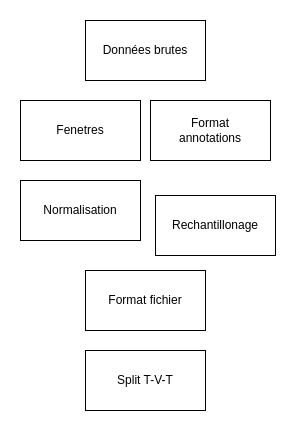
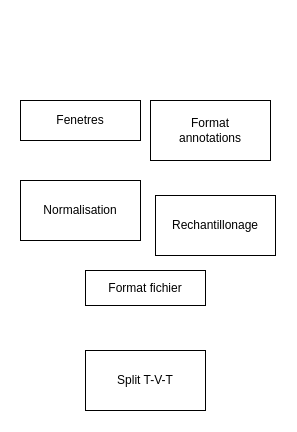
(146, 51) -> none
(81, 131) -> (81, 121)
(146, 301) -> (146, 288)
